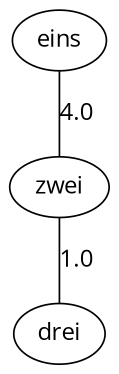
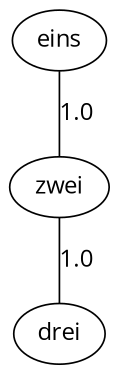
(77, 114) -> (77, 114)
